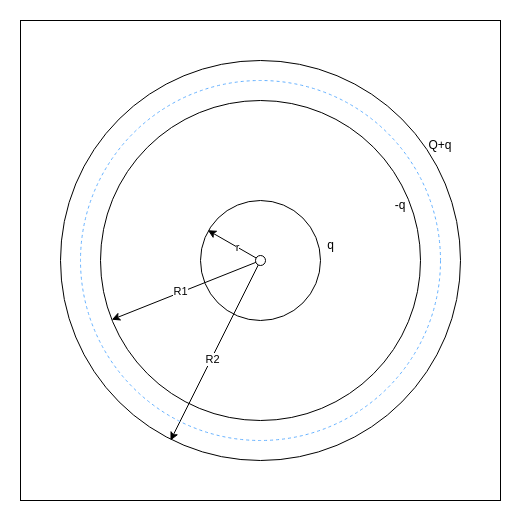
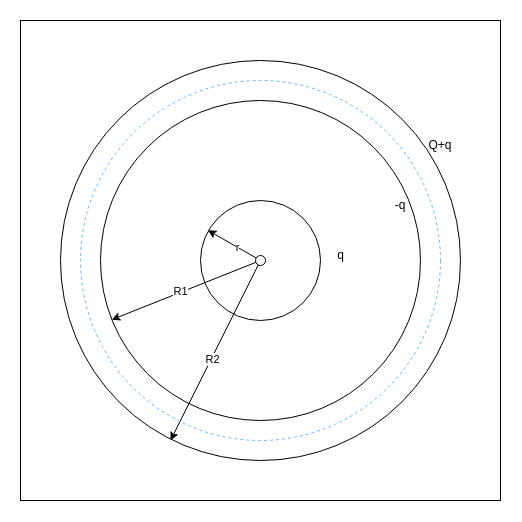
(331, 246) -> (341, 256)
